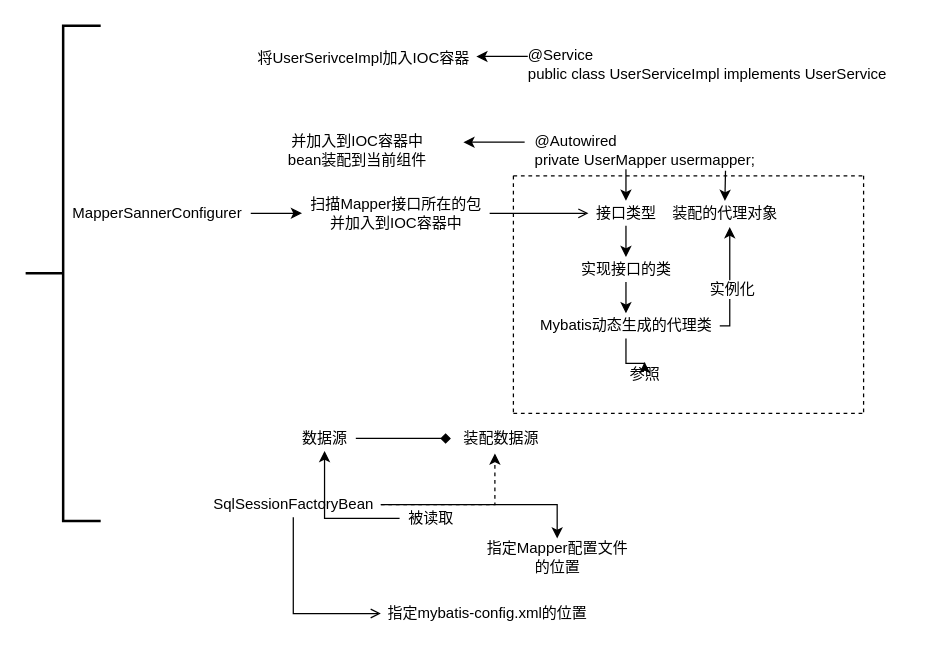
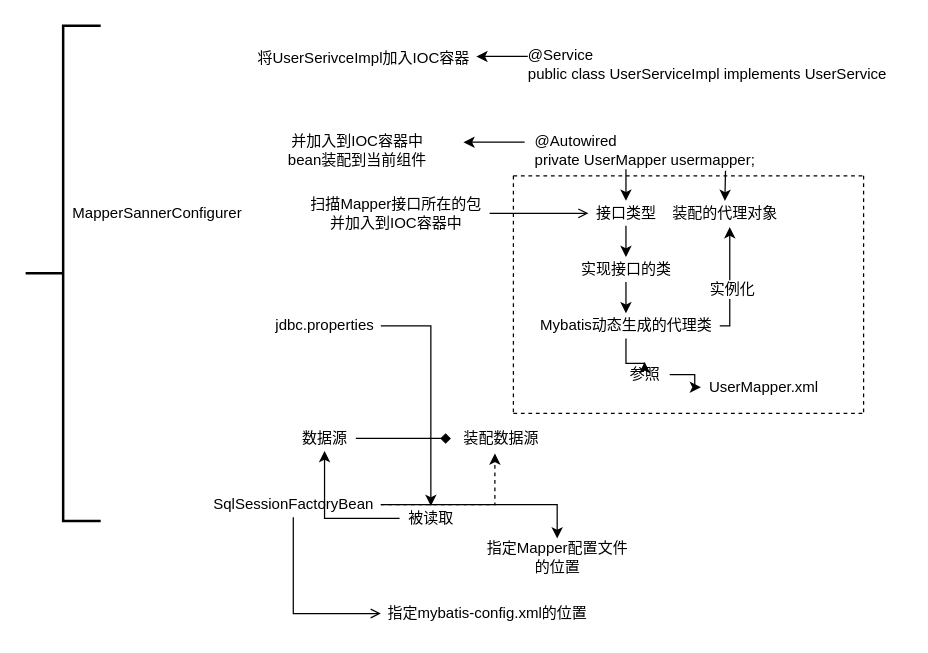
(272, 213) -> none
none -> (324, 326)
none -> (688, 374)
none -> (431, 387)
none -> (763, 387)
